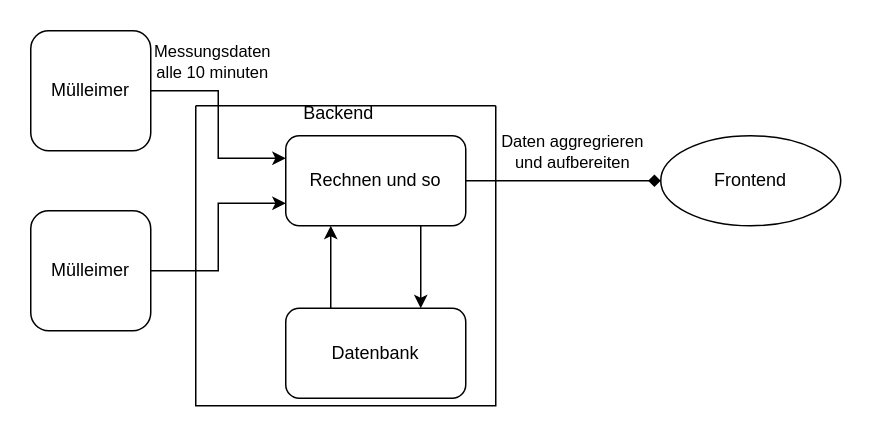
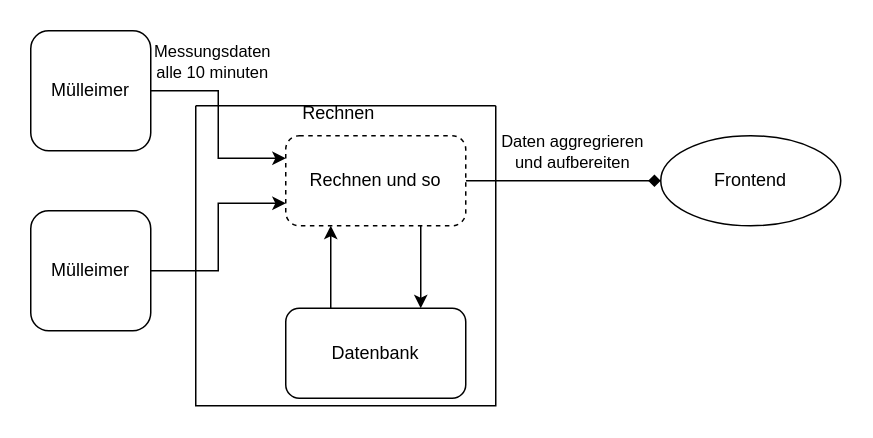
(339, 113) -> (339, 113)
(376, 181) -> (376, 181)
